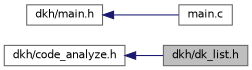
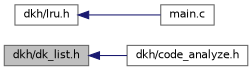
(65, 15) -> (46, 15)
(149, 56) -> (113, 56)
